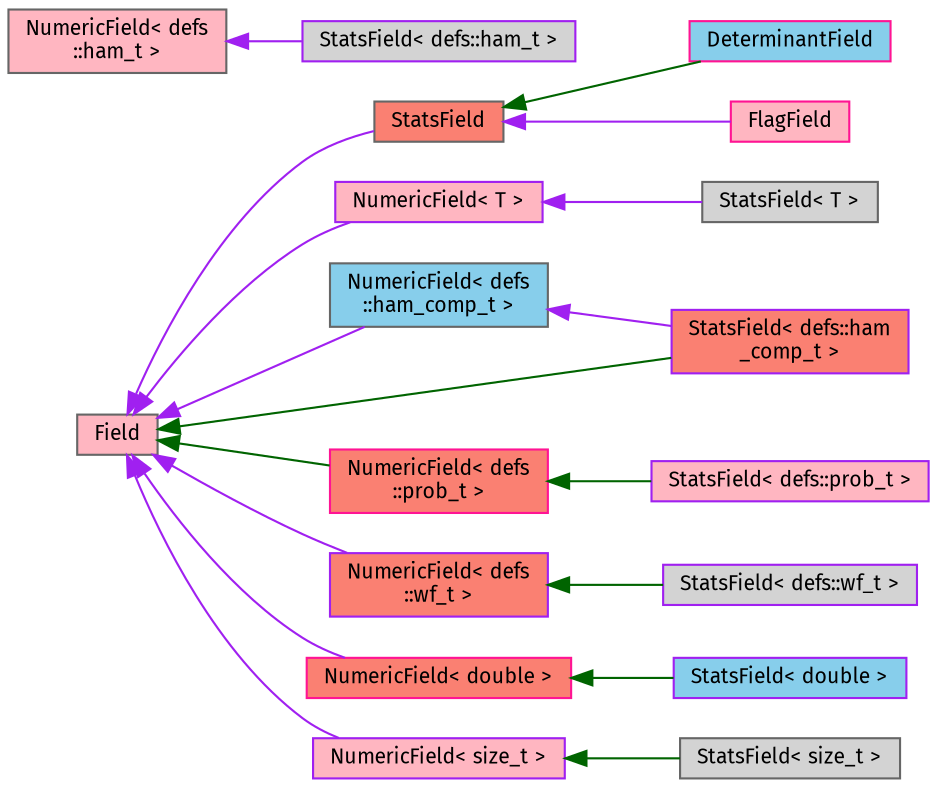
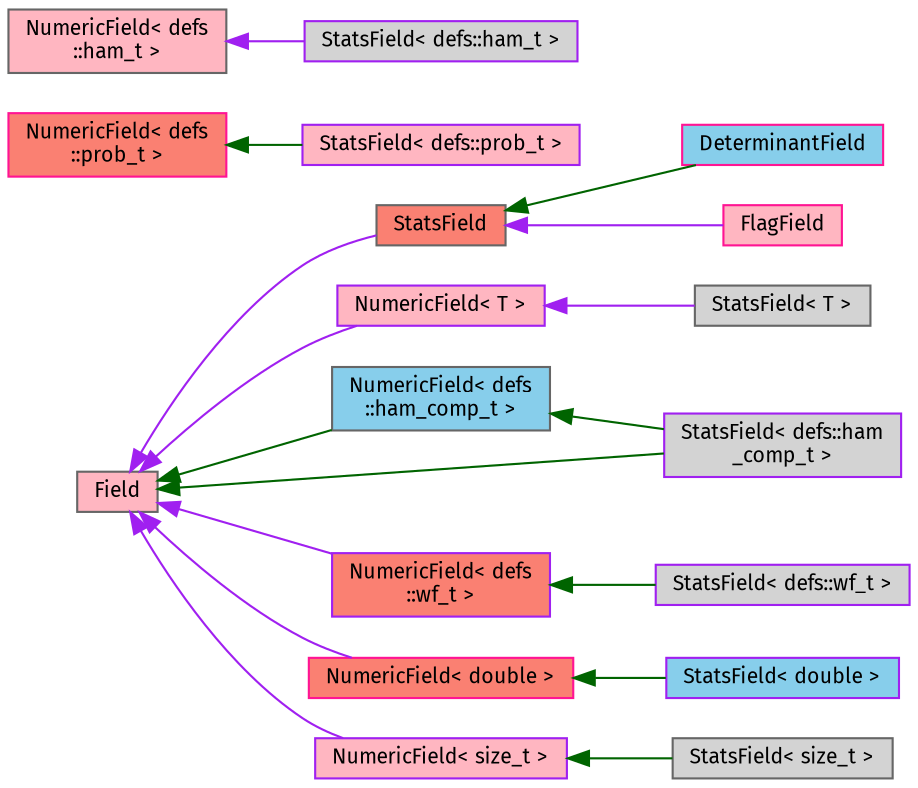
(620, 319) -> (618, 423)
(790, 342) -> (783, 445)
(271, 368) -> (255, 452)
(254, 454) -> none
